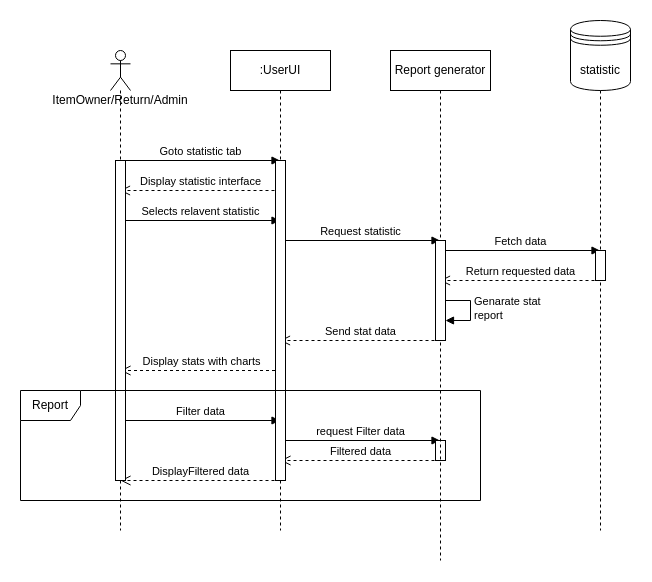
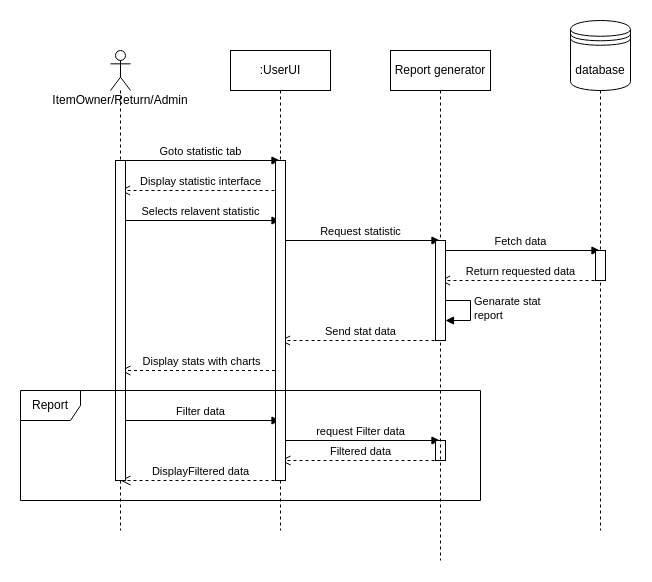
(601, 71) -> (601, 71)
